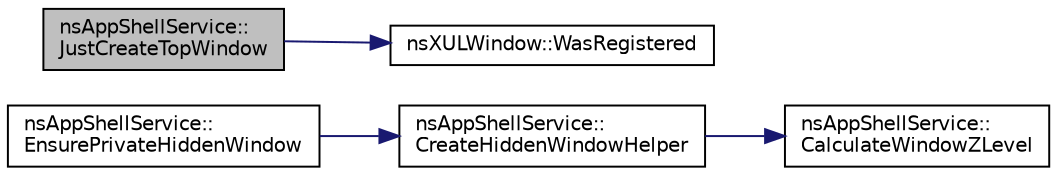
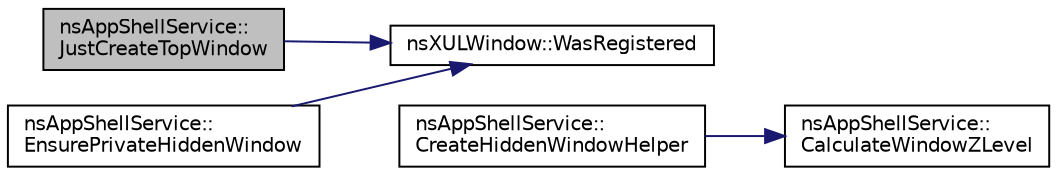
(349, 136) -> (371, 88)
